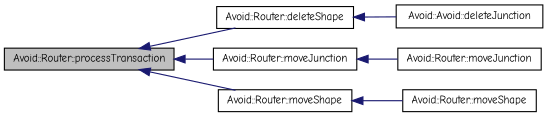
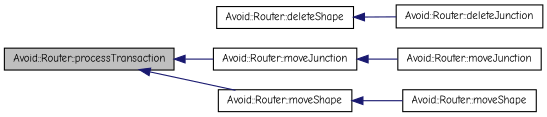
(470, 16) -> (470, 16)
(193, 37) -> none
